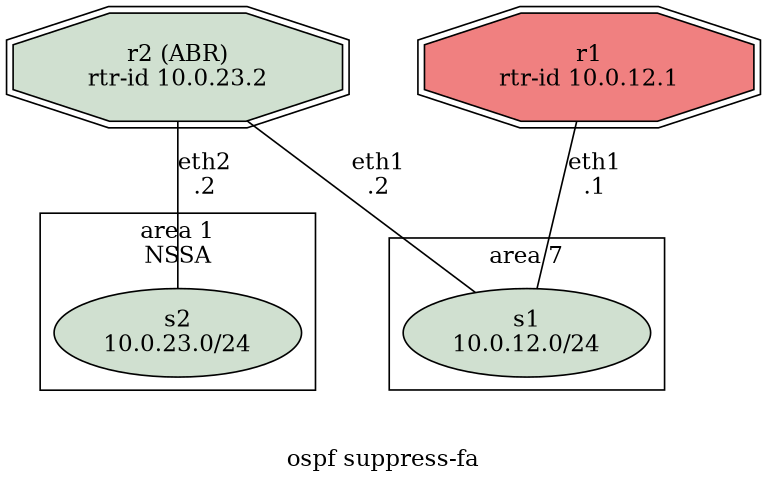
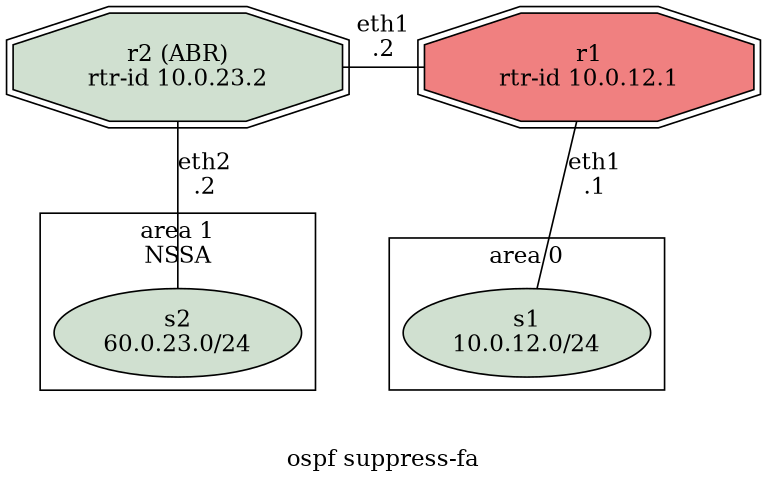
(361, 207) -> (383, 67)
(527, 257) -> (527, 257)
(178, 333) -> (178, 333)
